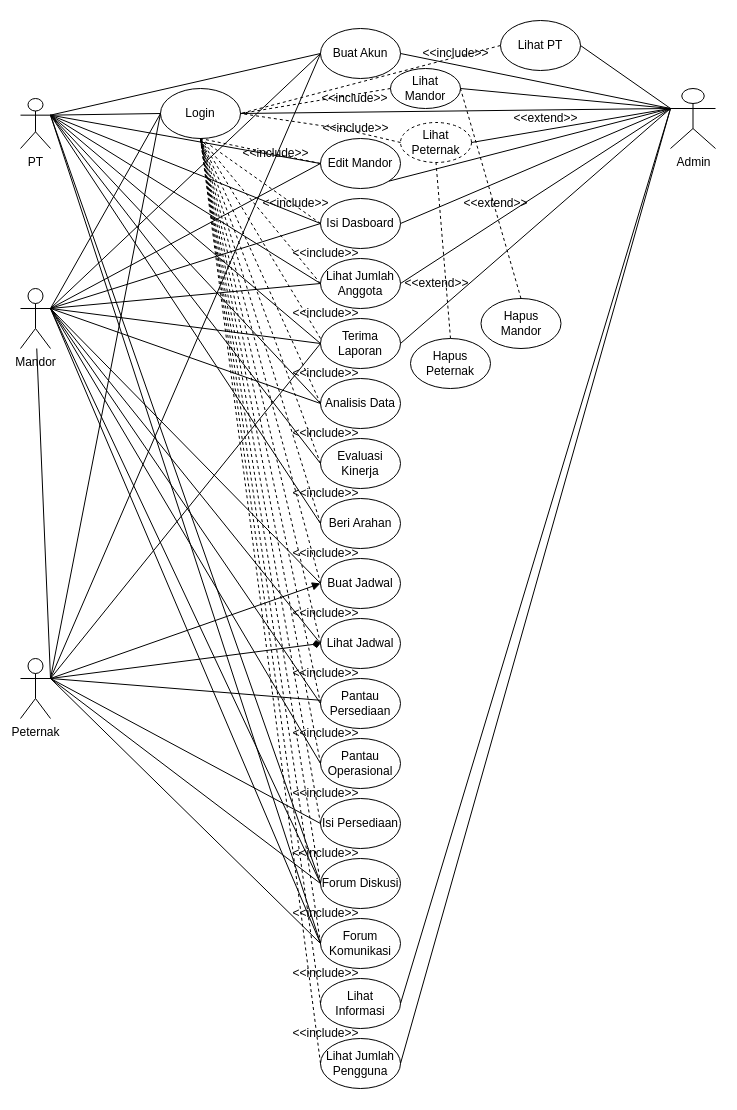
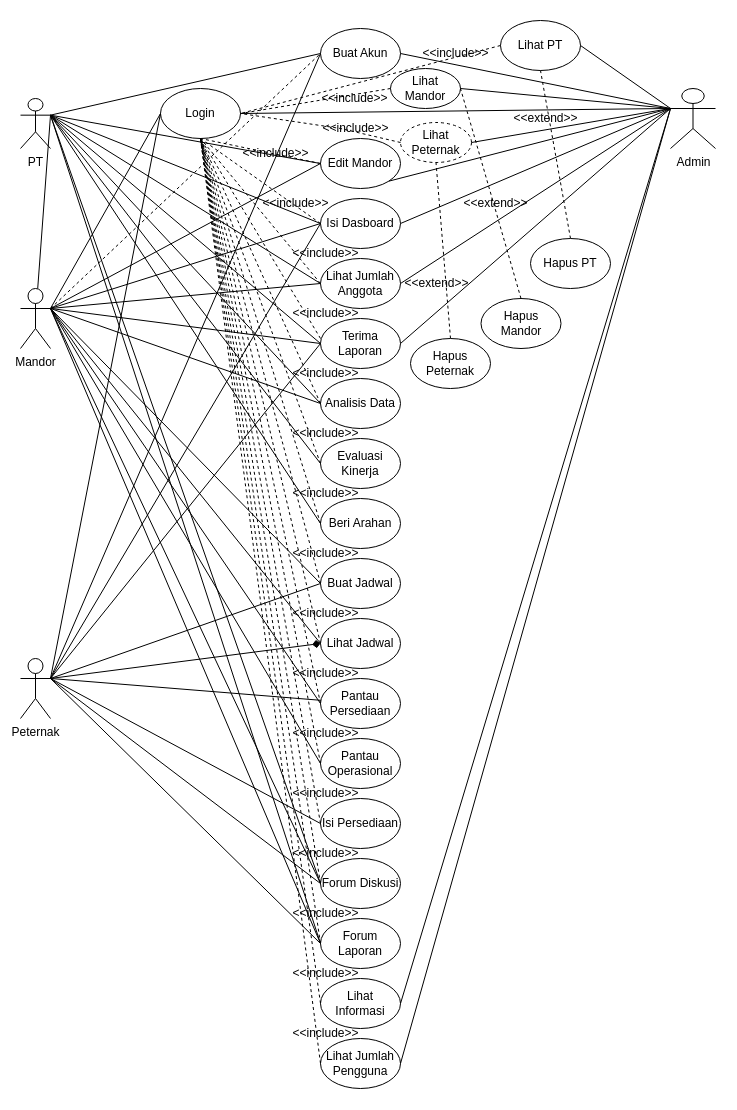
(107, 114) -> (44, 204)
none -> (556, 155)
(152, 212) -> (152, 212)
none -> (571, 264)
(43, 509) -> (144, 520)
(311, 587) -> (315, 585)
(361, 944) -> (361, 944)
